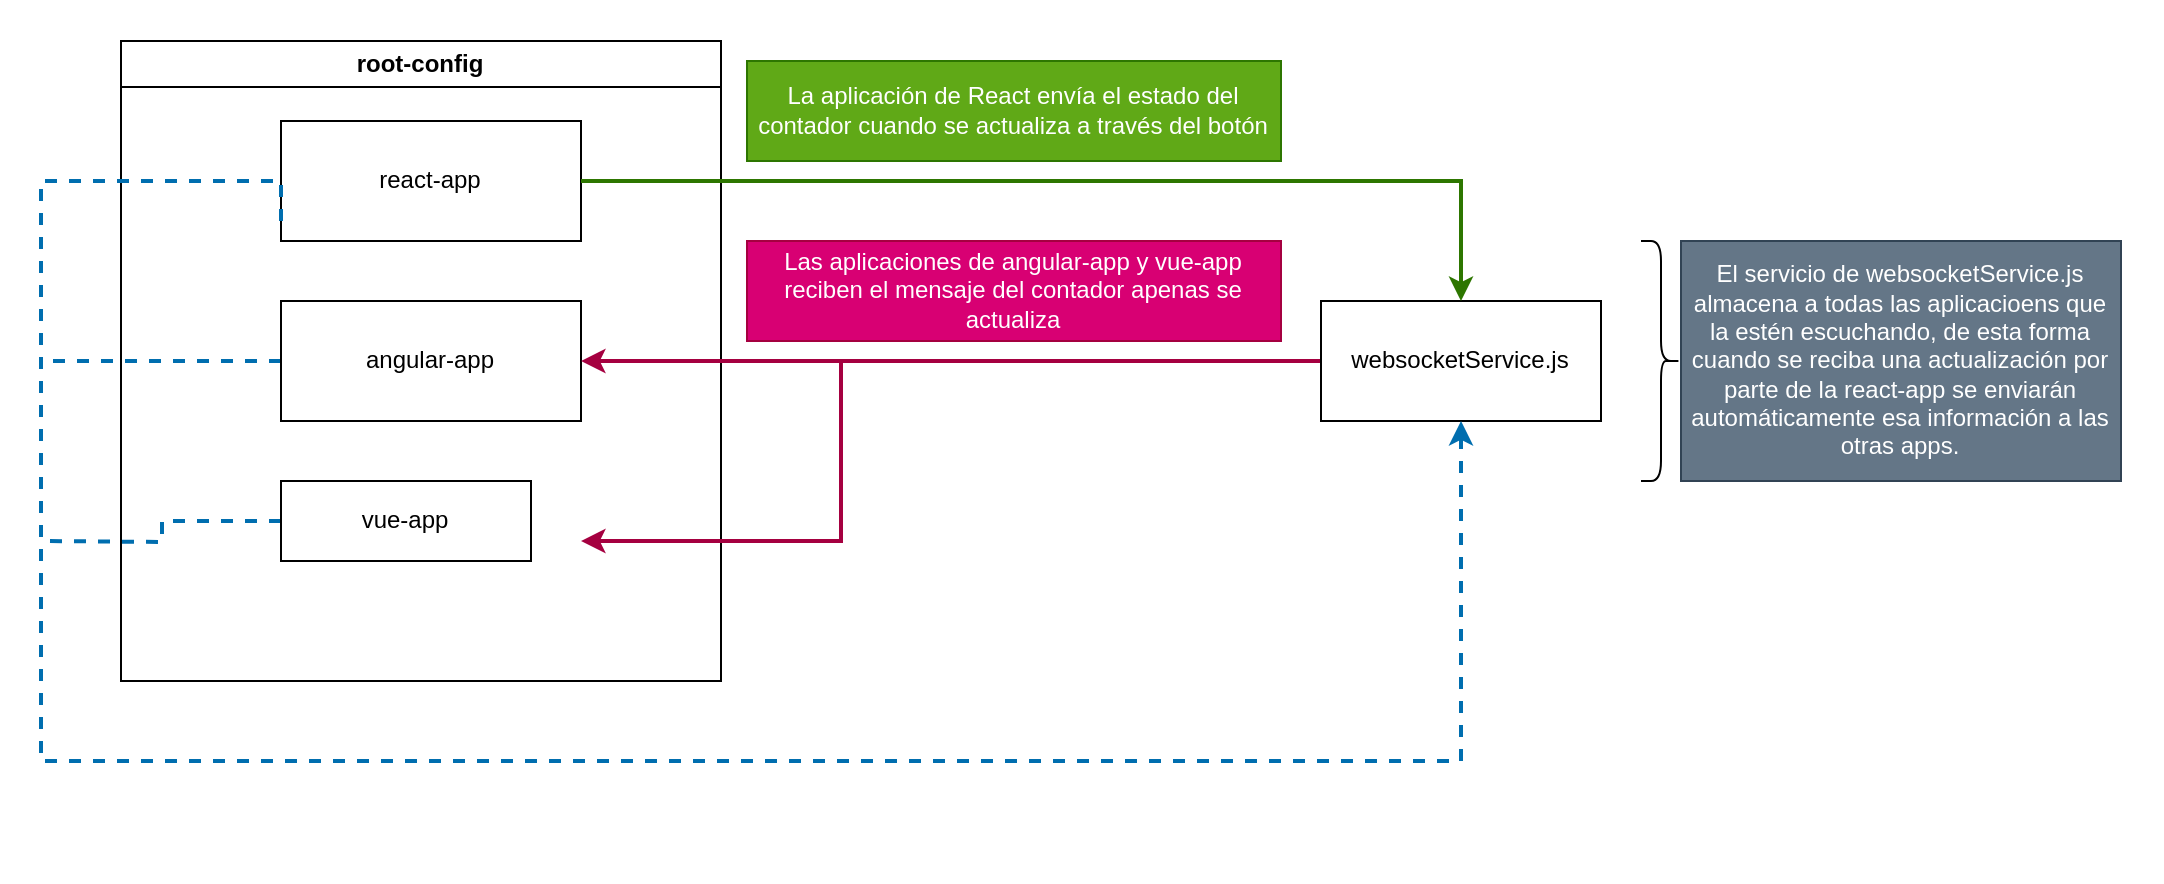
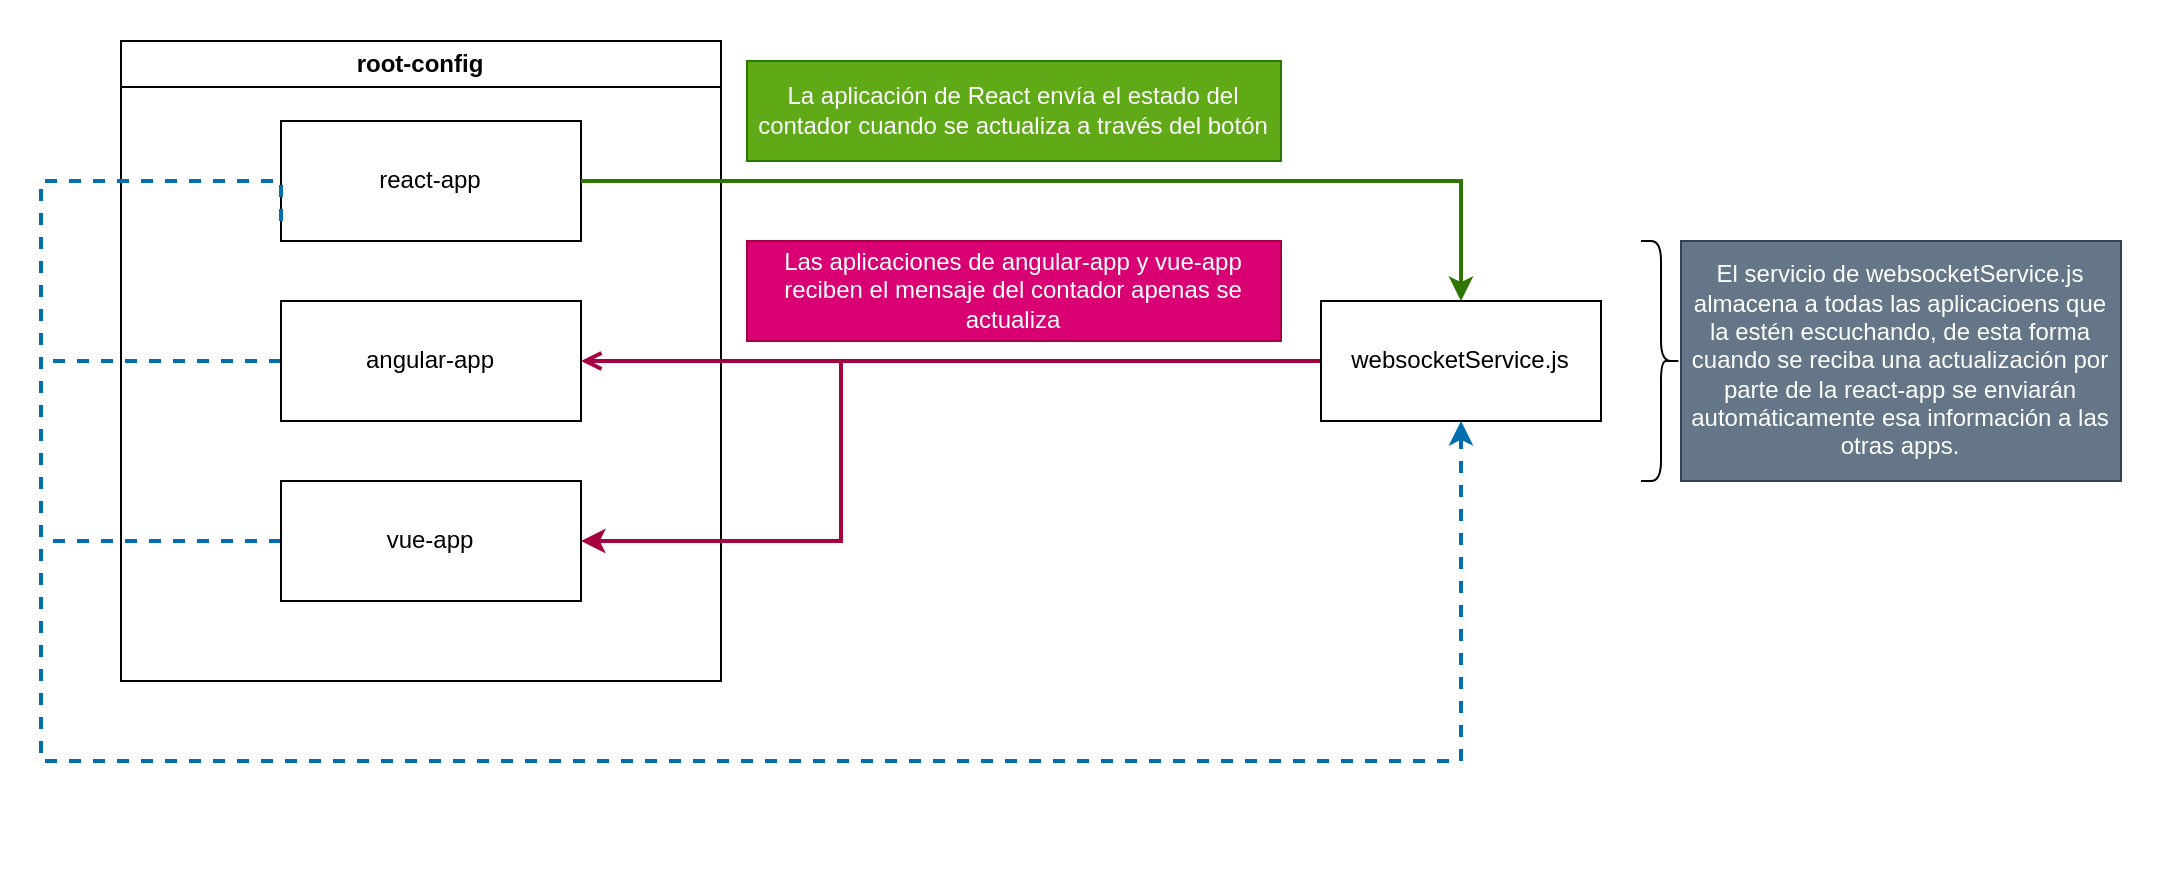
(600, 361) -> (598, 361)
(406, 521) -> (431, 541)
